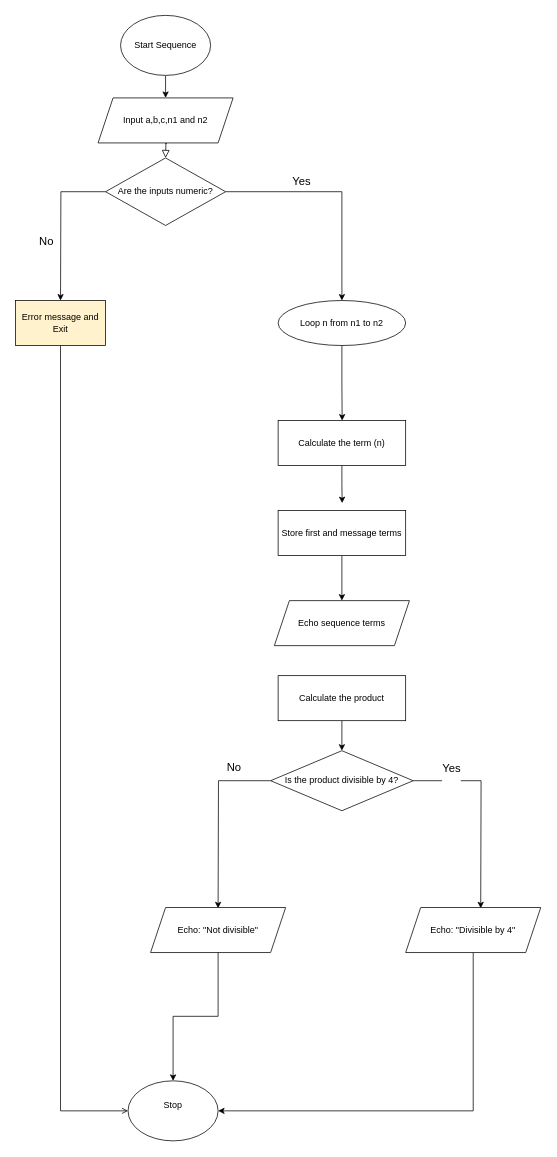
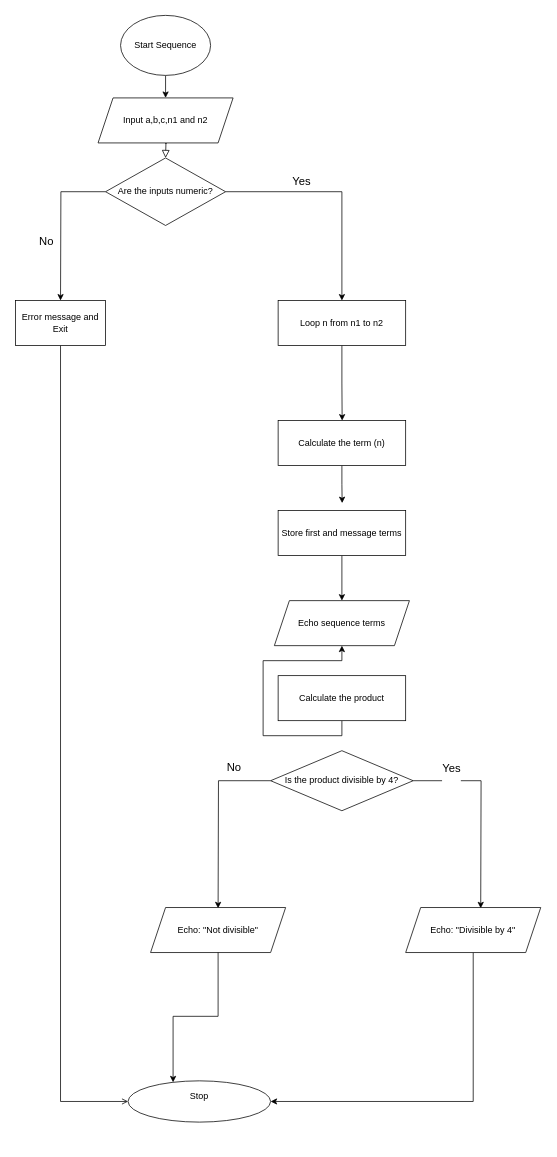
(60, 323) -> (60, 323)
(342, 323) -> (342, 323)
(342, 742) -> (305, 660)
(173, 1110) -> (199, 1101)
